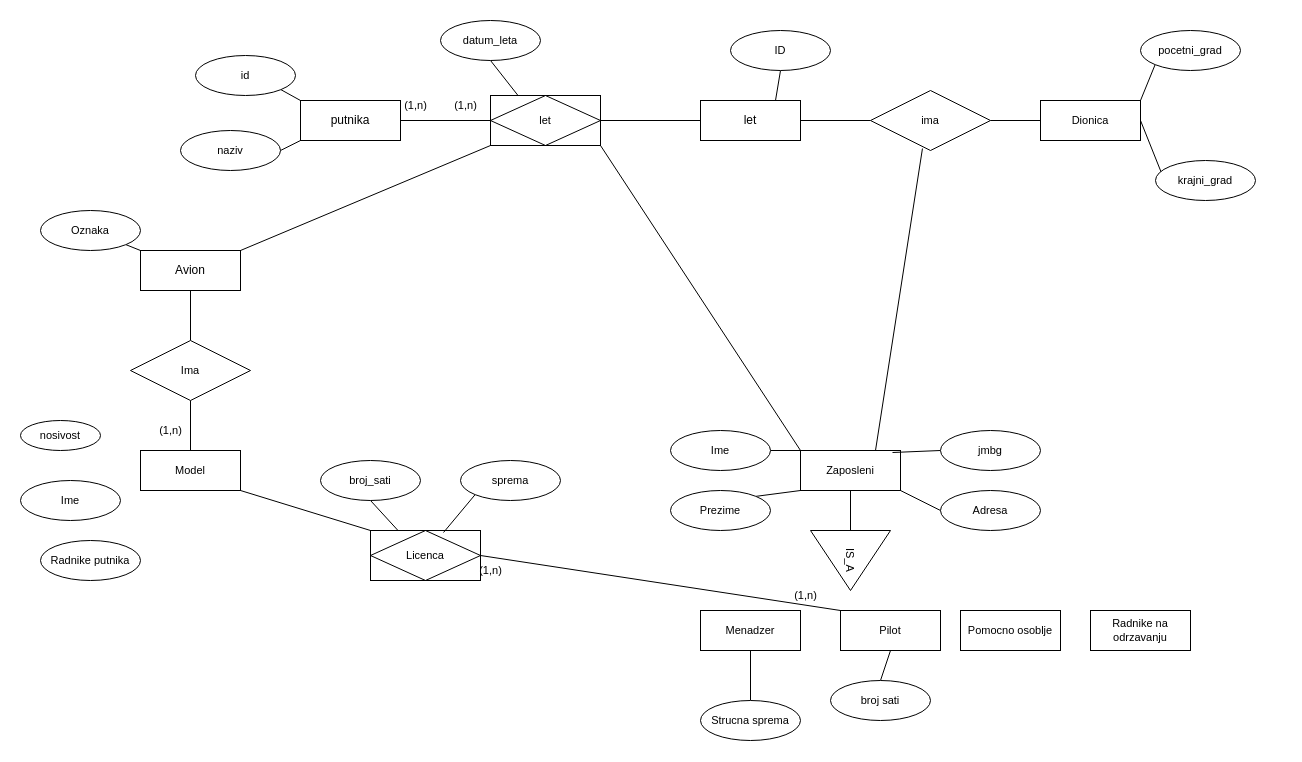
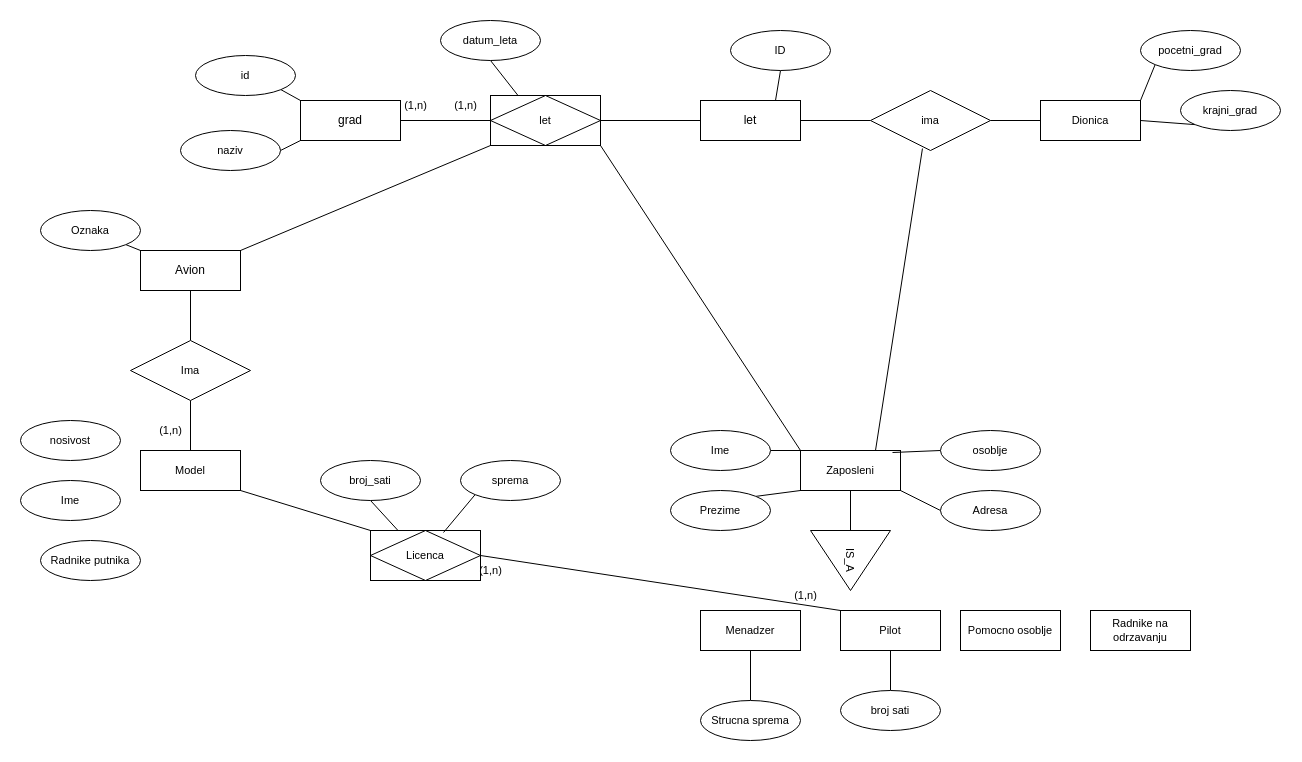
(351, 121) -> (351, 121)
(1206, 181) -> (1231, 111)
(61, 436) -> (71, 441)
(991, 451) -> (991, 451)
(881, 701) -> (891, 711)
